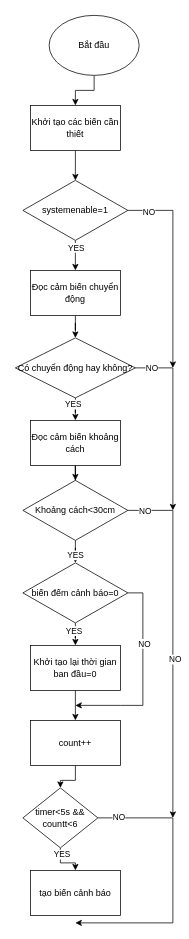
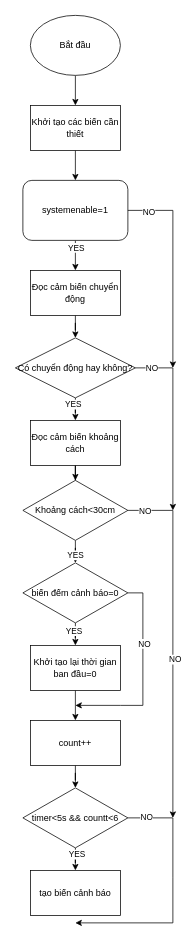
(94, 45) -> (75, 45)
(75, 210) -> (75, 210)
(60, 818) -> (75, 818)
